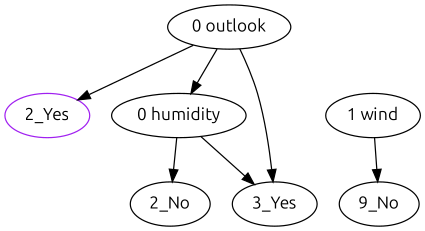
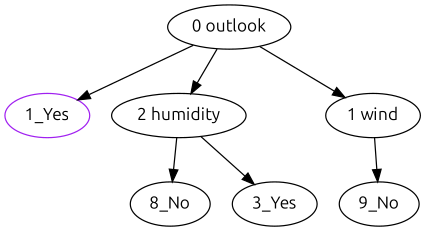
(261, 108) -> (297, 69)
(47, 116) -> (47, 116)
(179, 116) -> (179, 116)
(170, 204) -> (170, 204)
